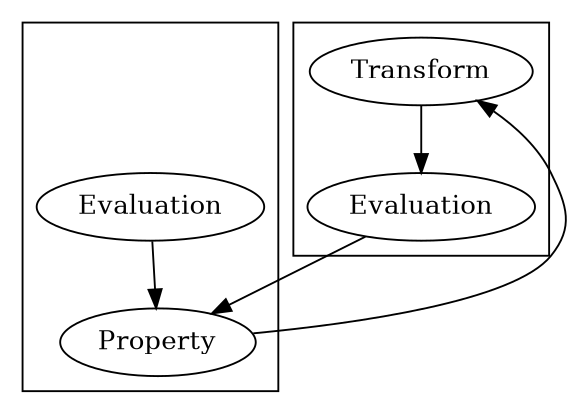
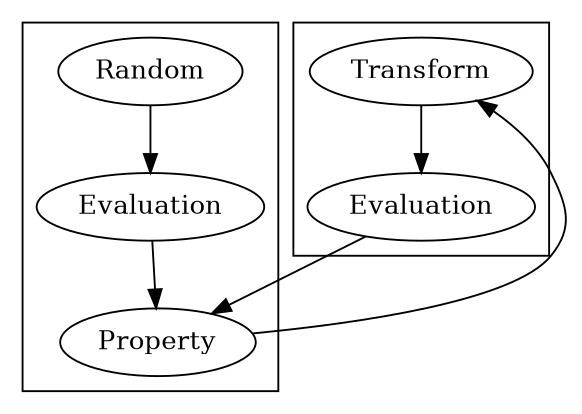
none -> (150, 71)
